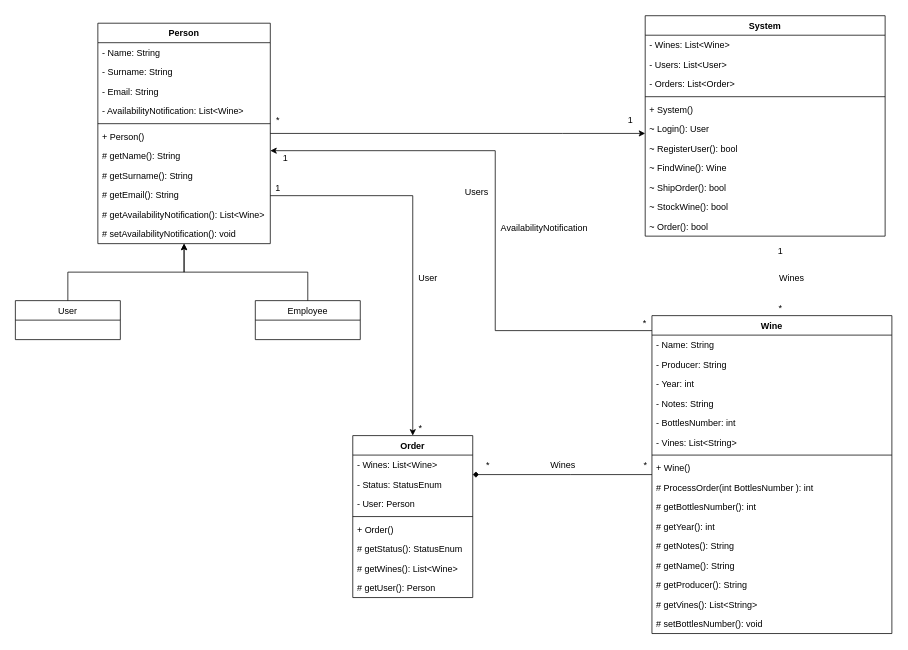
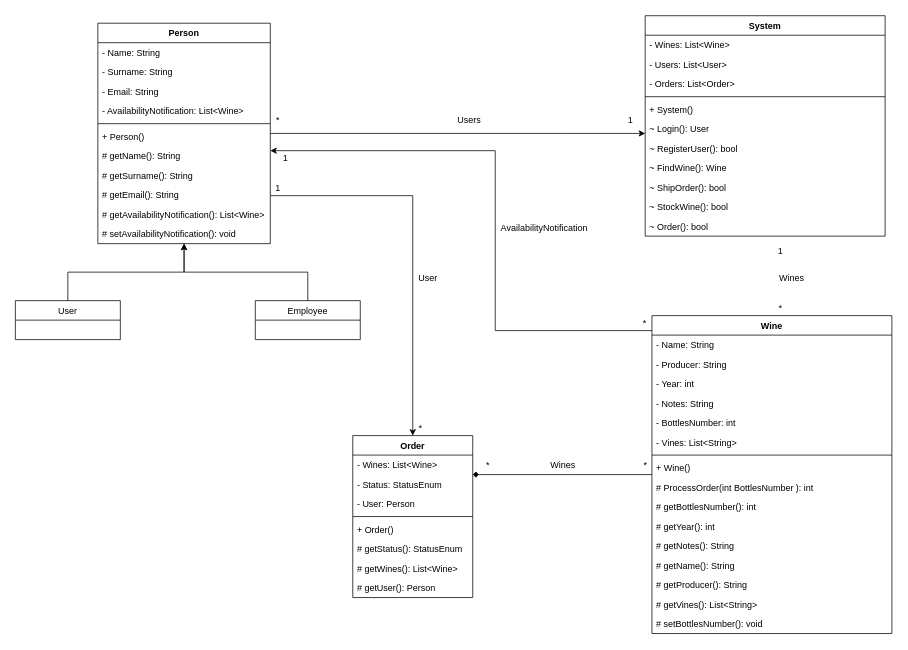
(476, 192) -> (469, 120)
